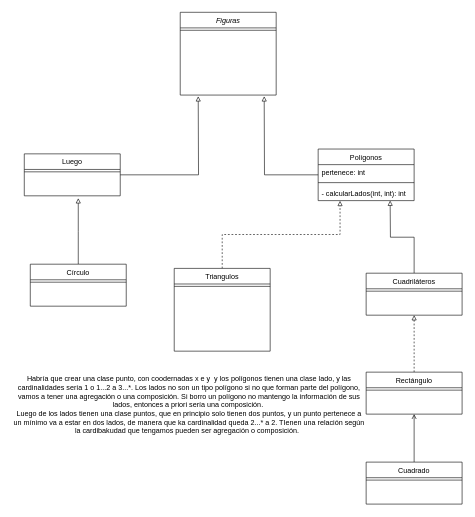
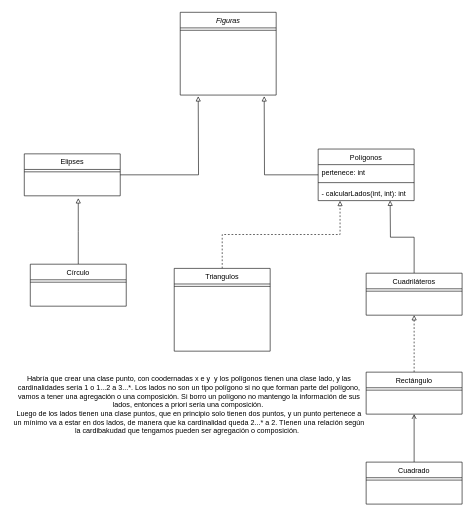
(72, 162) -> (72, 162)
